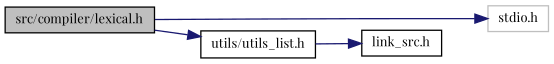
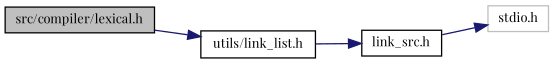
(315, 19) -> (459, 31)
(258, 44) -> (258, 44)
